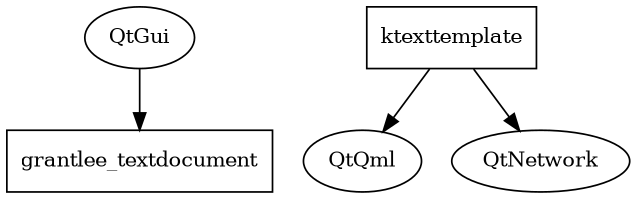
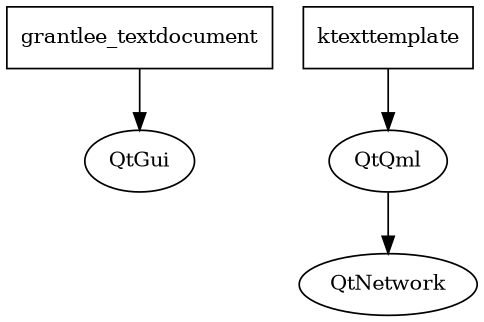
(140, 91) -> (140, 91)
(491, 93) -> (388, 214)
